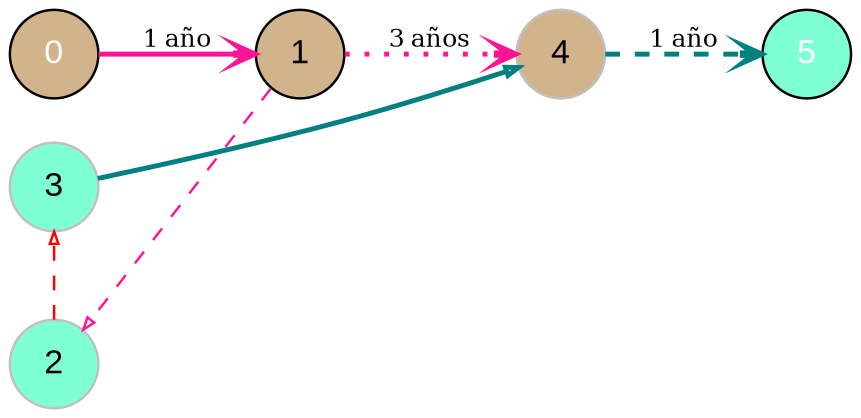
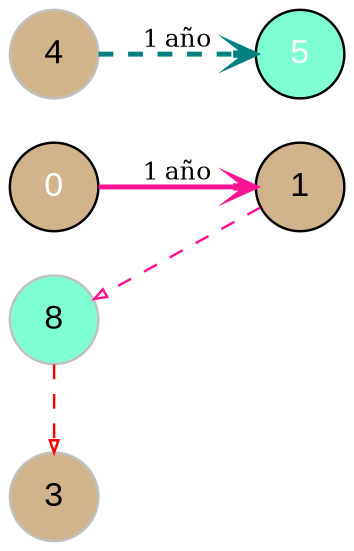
(420, 54) -> none
(303, 131) -> none
(54, 187) -> (54, 497)
(54, 364) -> (54, 320)
